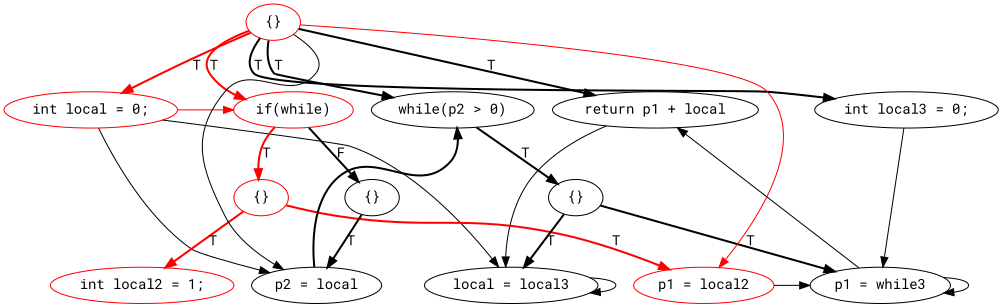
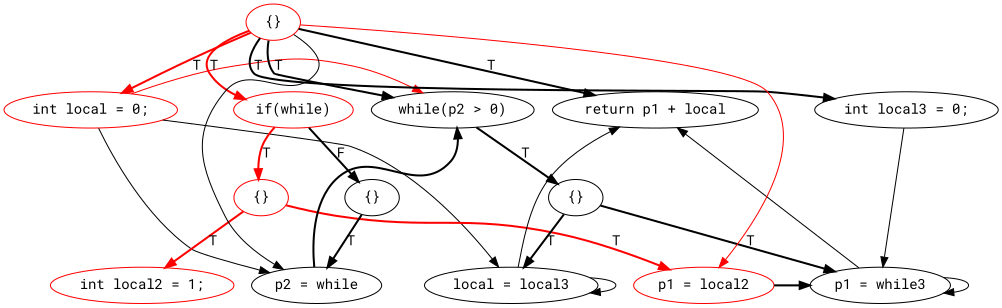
(200, 110) -> (280, 60)
(531, 178) -> (544, 186)
(317, 285) -> (317, 285)
(787, 285) -> (787, 285)
